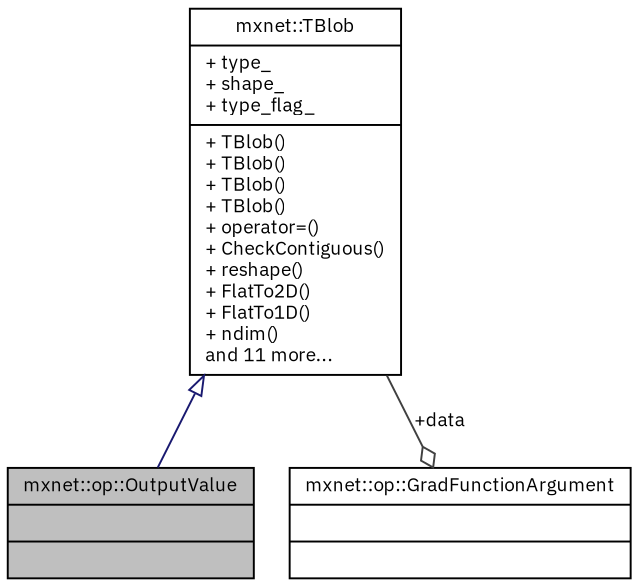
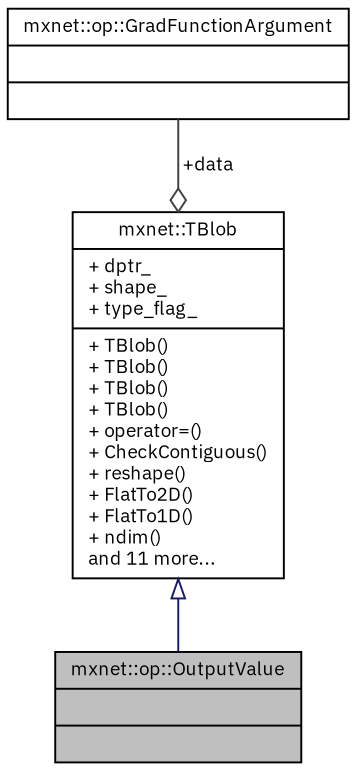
(239, 63) -> (121, 266)
(405, 411) -> (178, 154)
